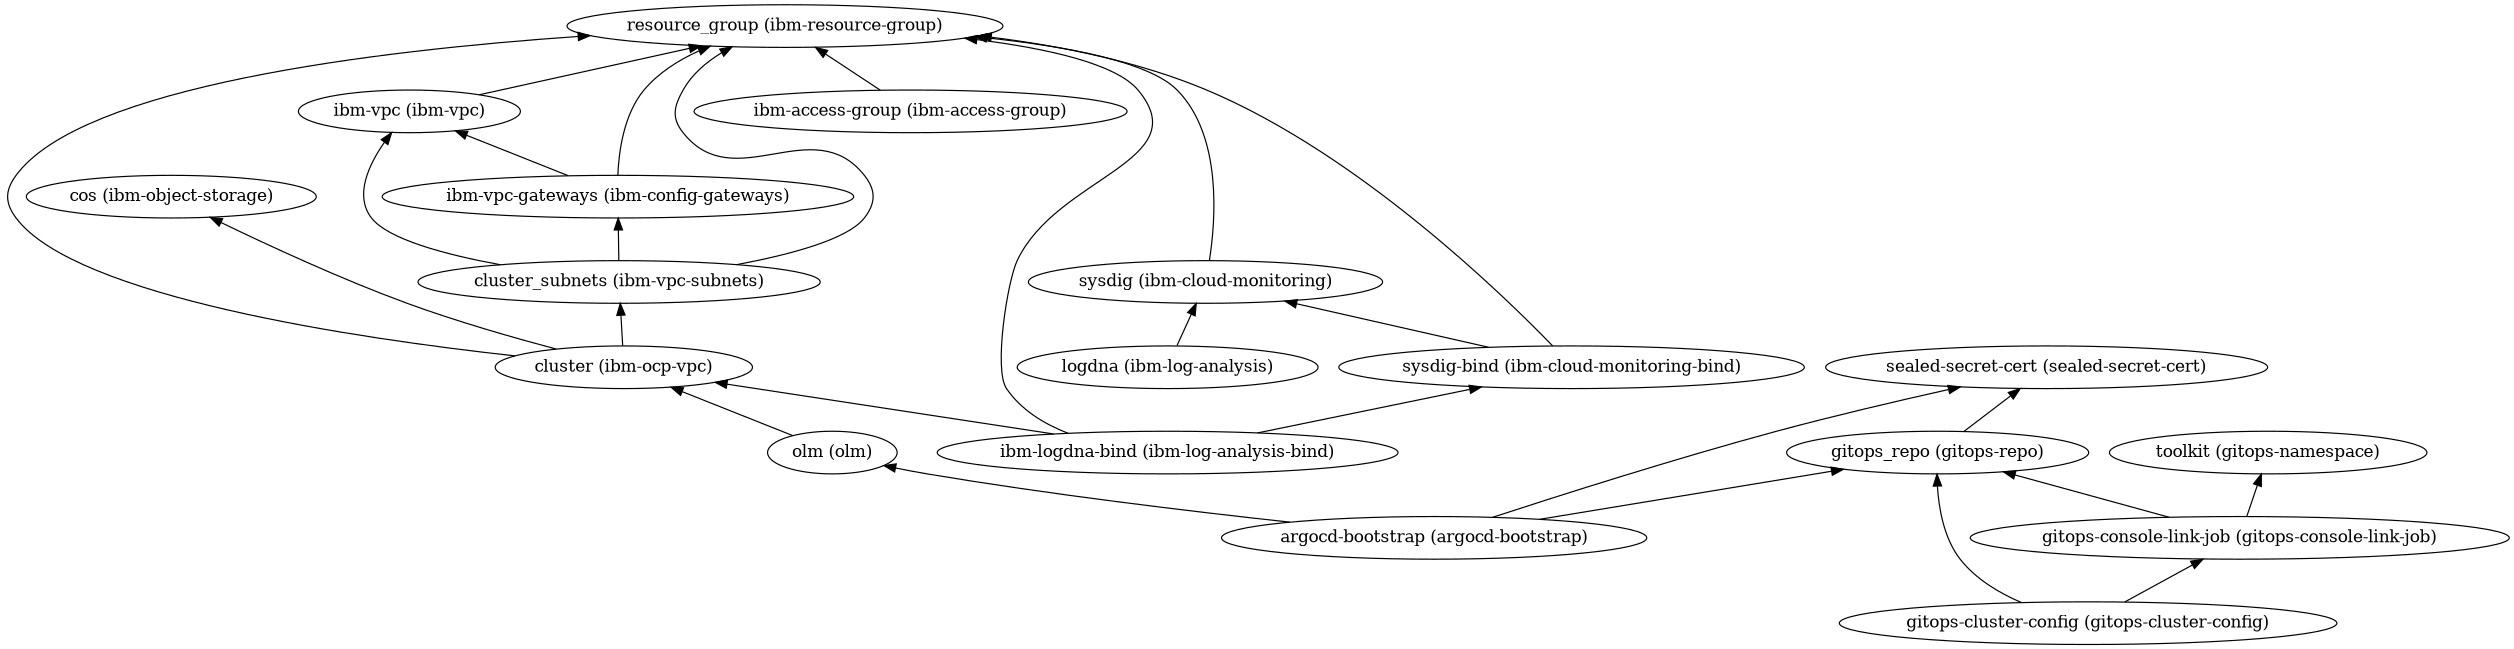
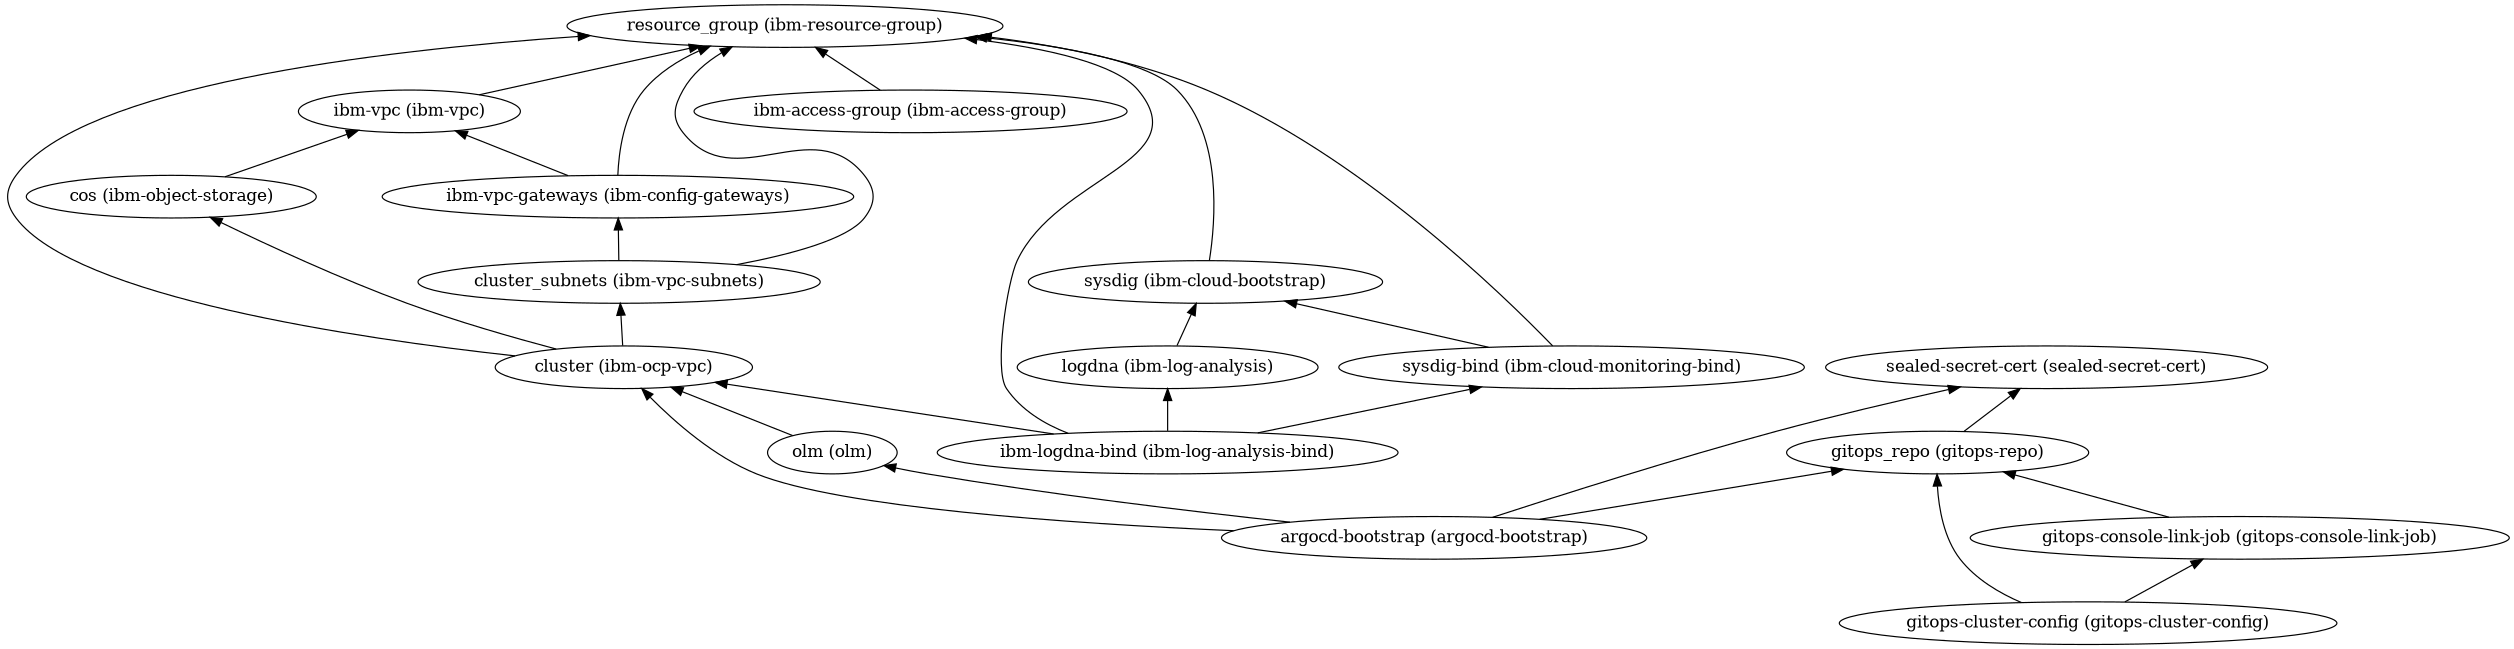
(394, 234) -> (286, 156)
(1205, 282) -> (1205, 282)
none -> (1168, 416)
(2268, 453) -> none
none -> (928, 508)
